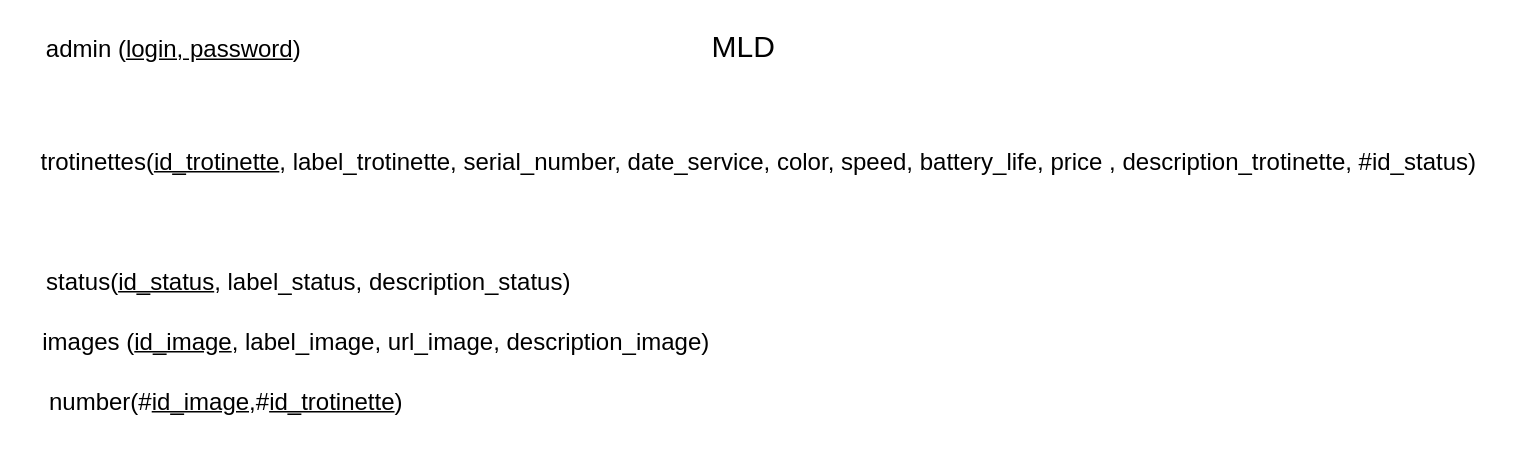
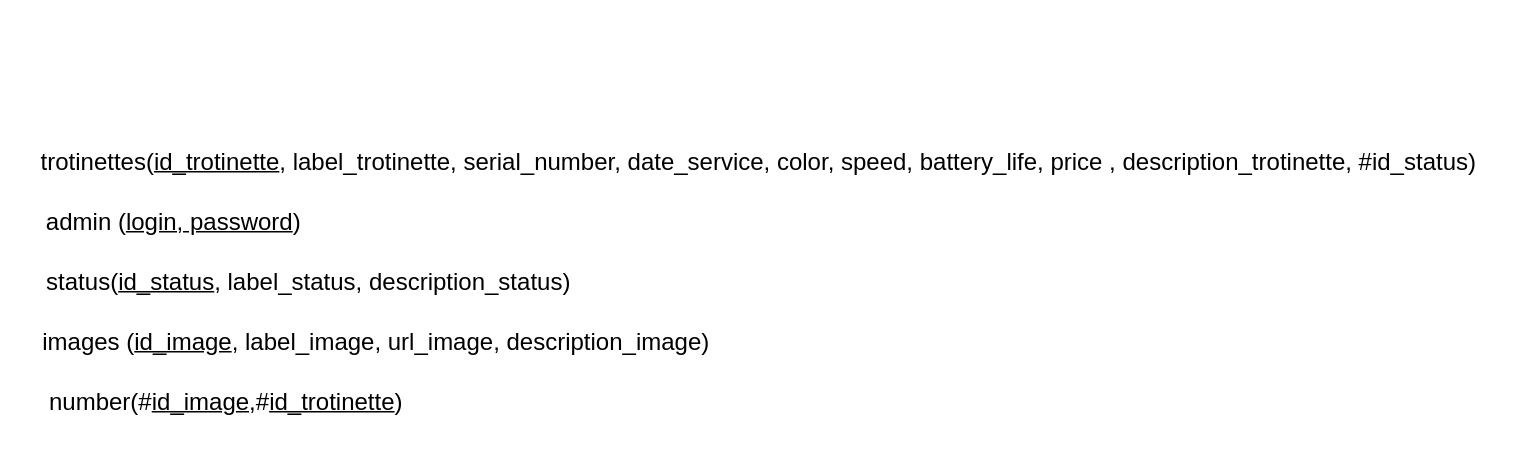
(173, 46) -> (173, 218)
(743, 46) -> none
